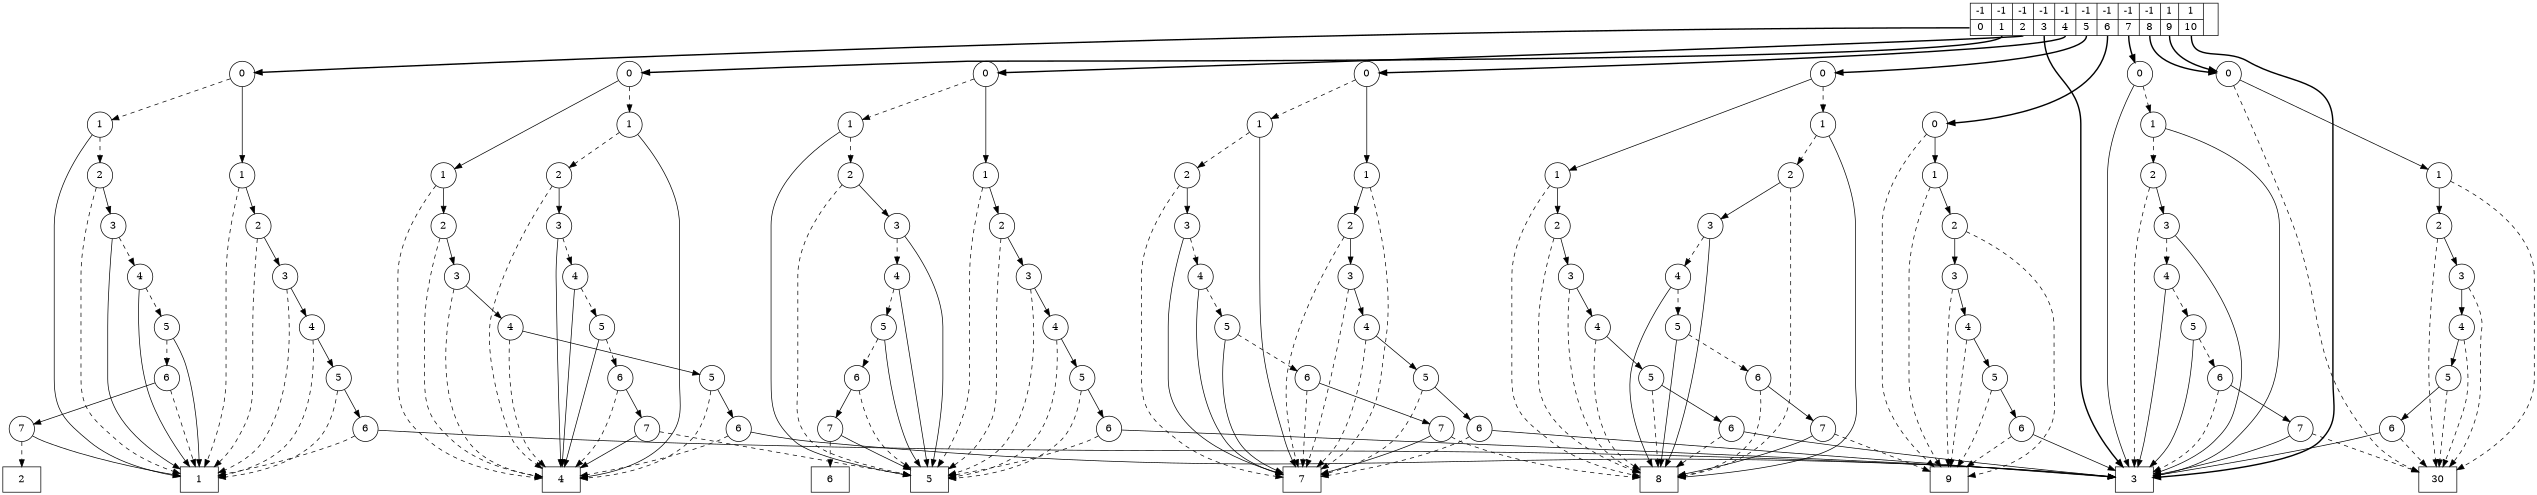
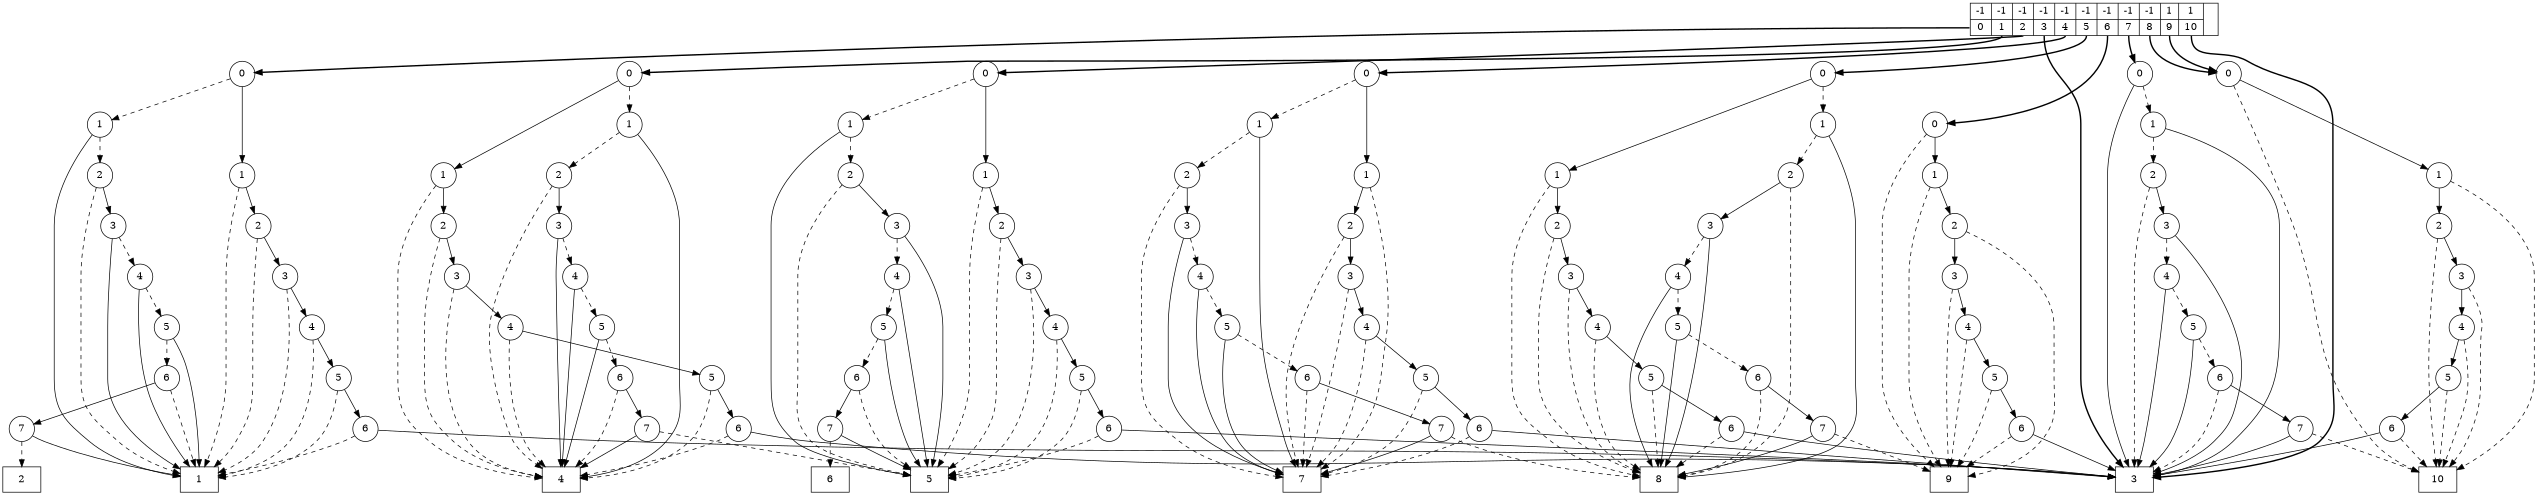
(2438, 480) -> (2438, 480)
